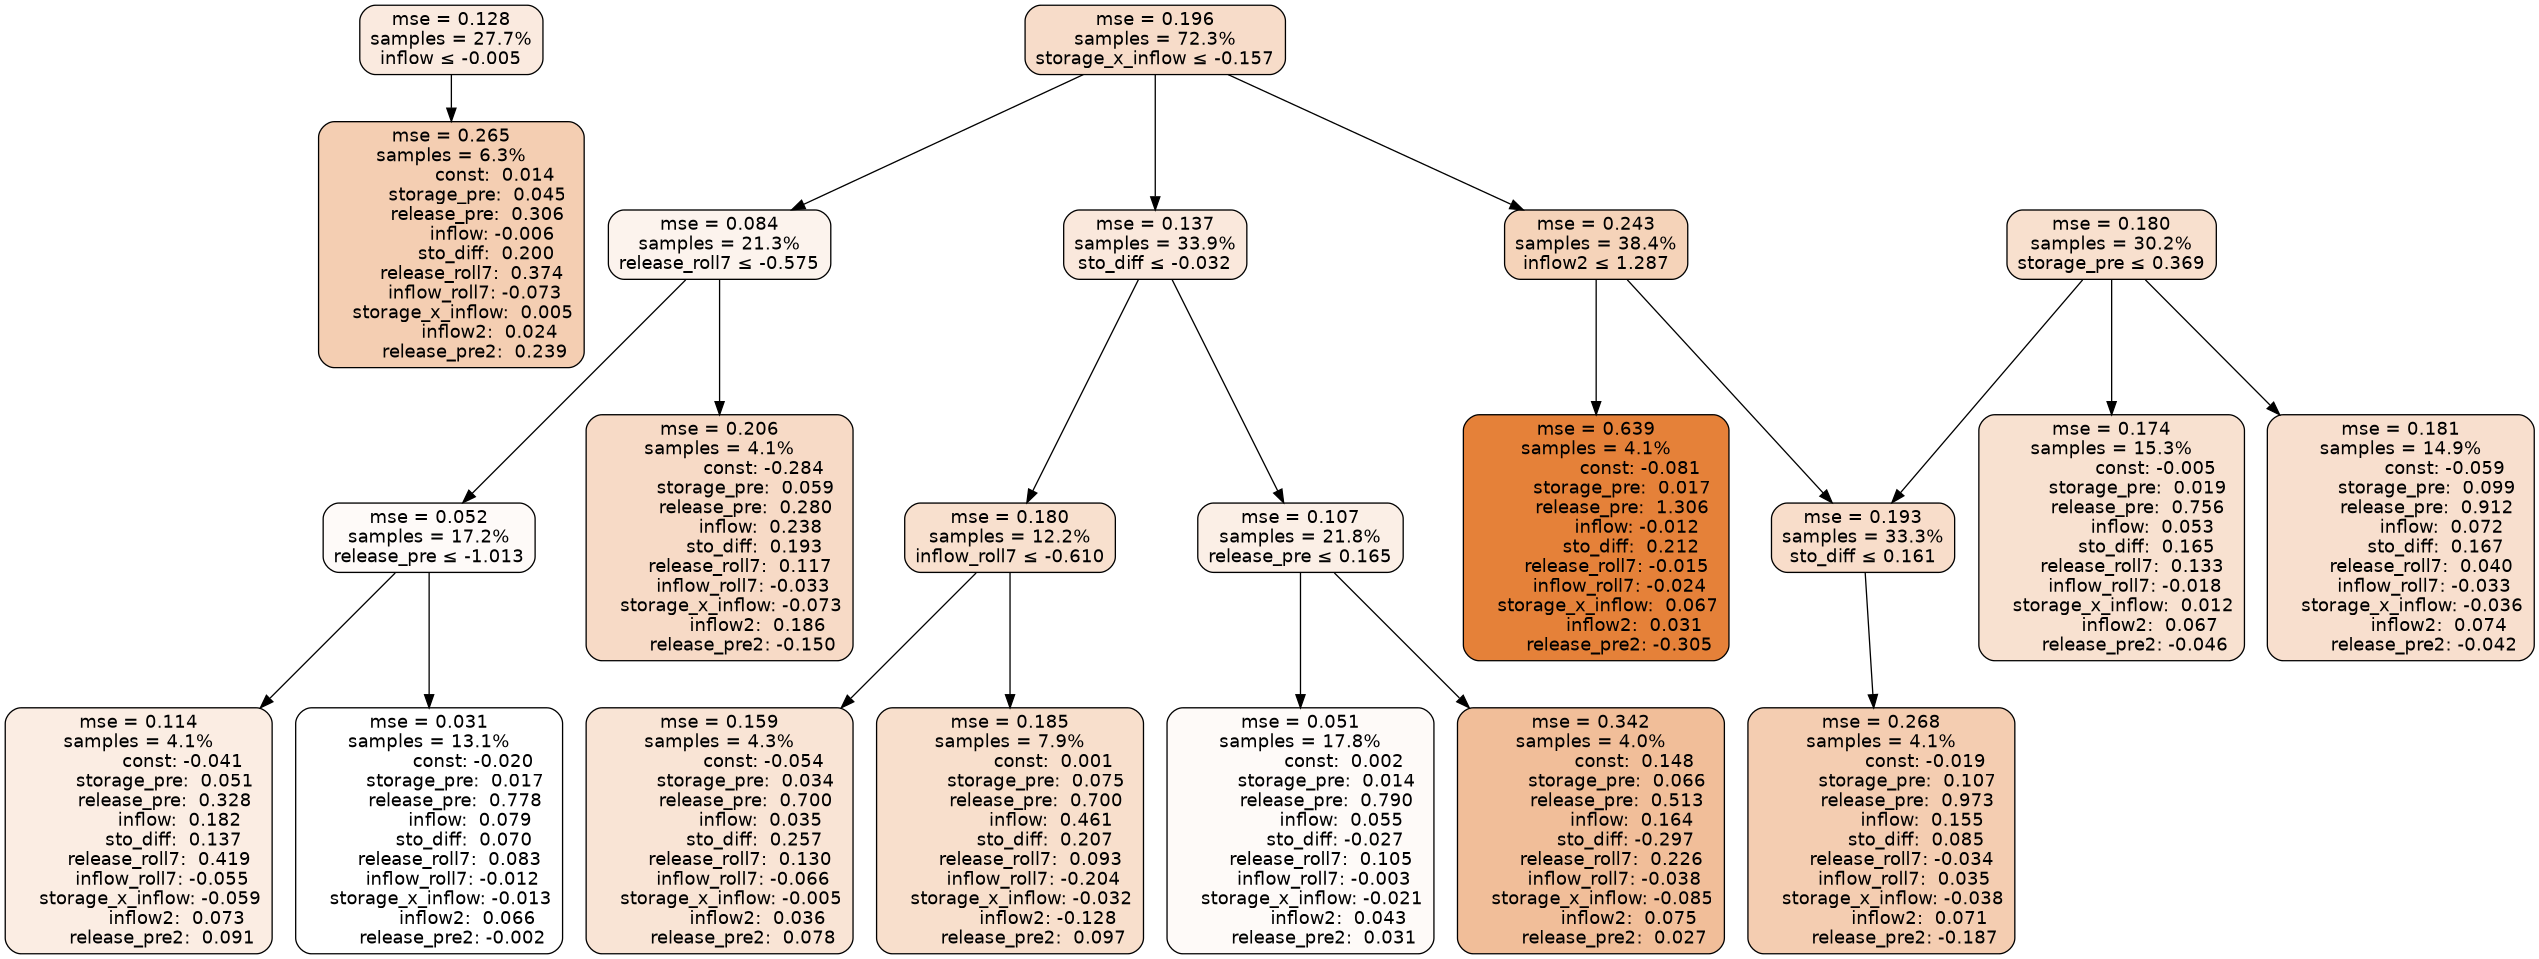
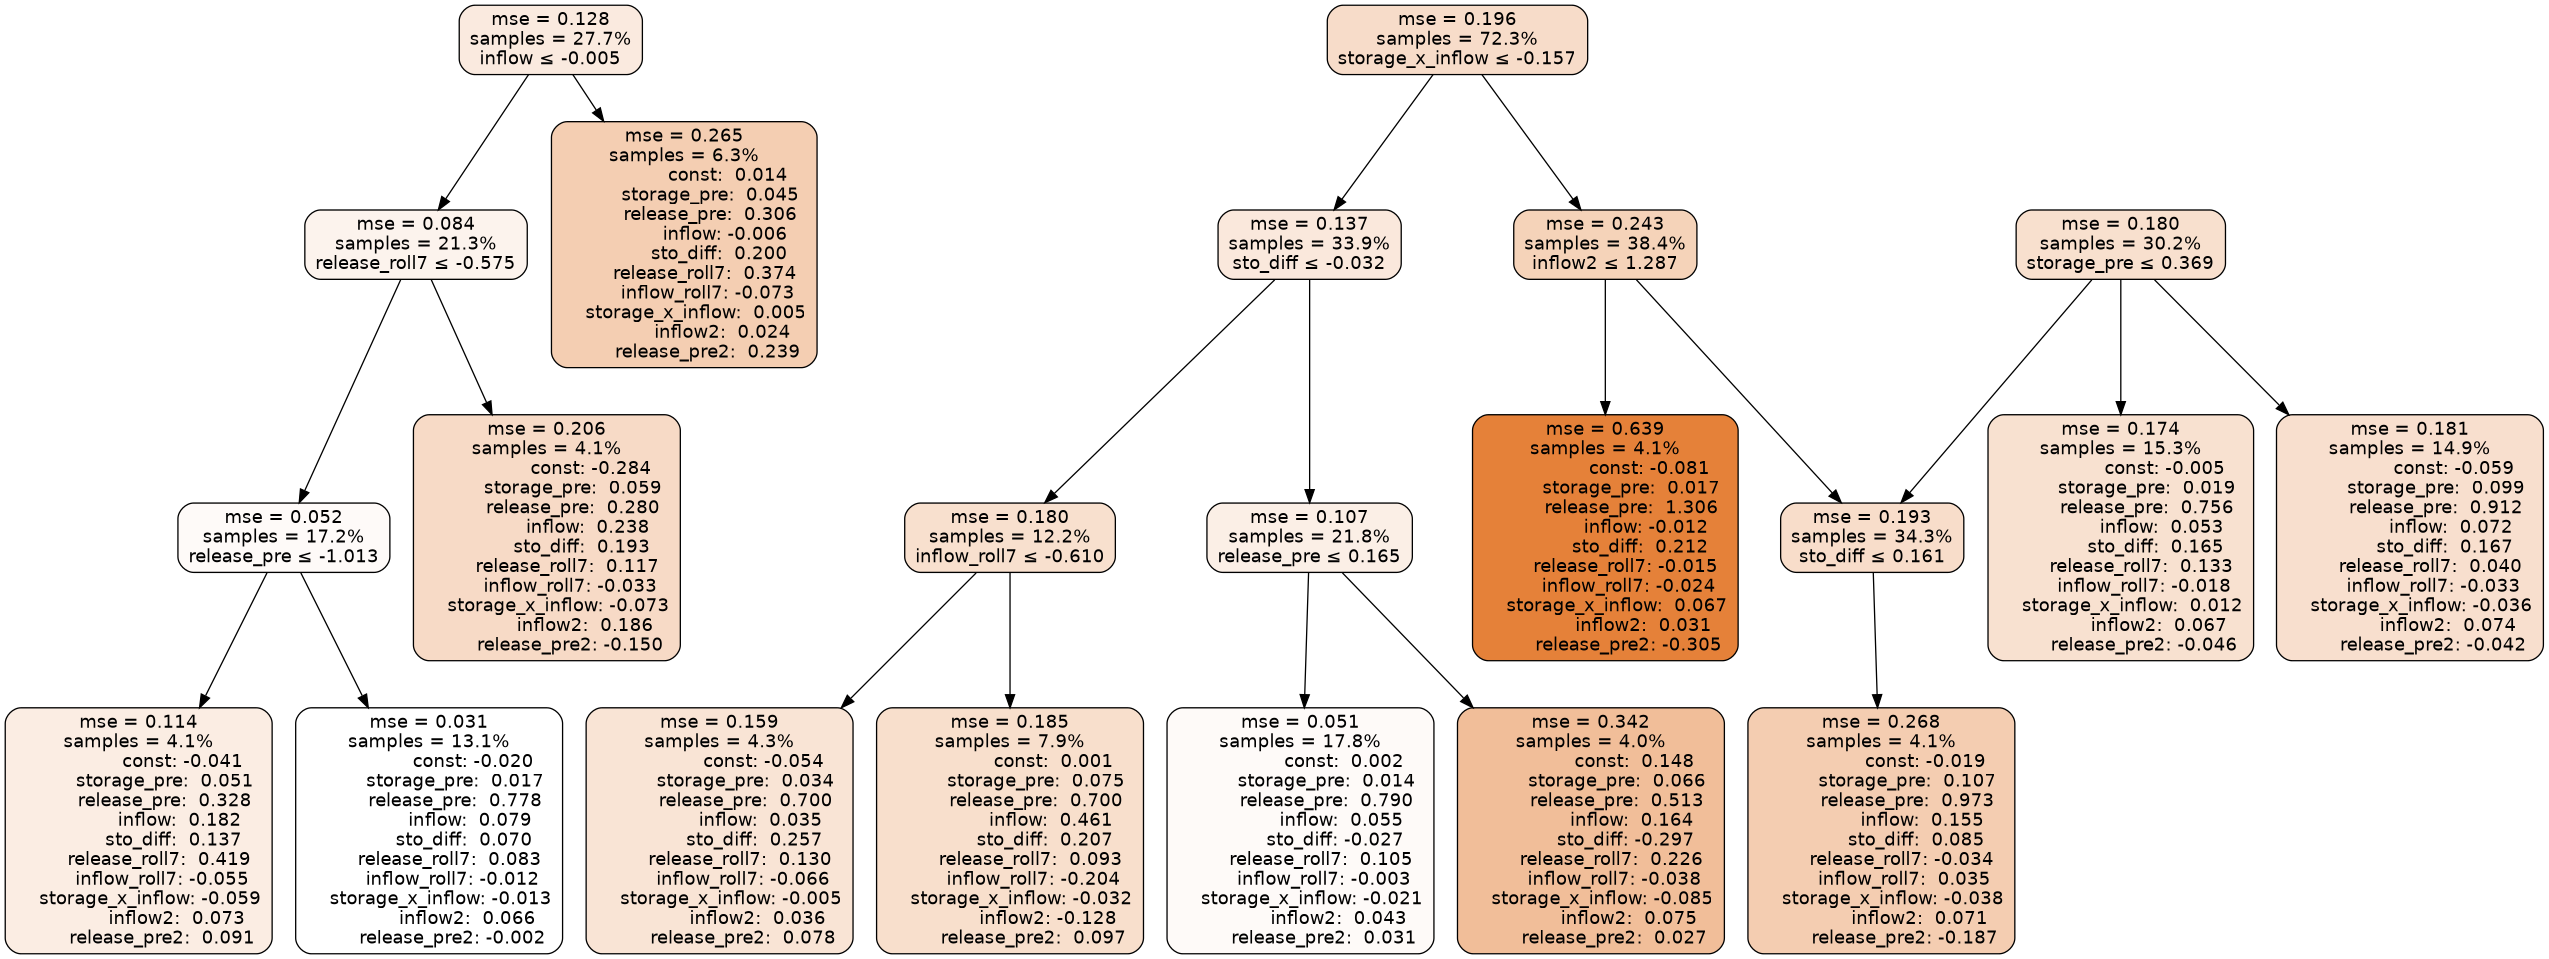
(944, 139) -> (487, 137)
(1863, 538) -> (1872, 538)
